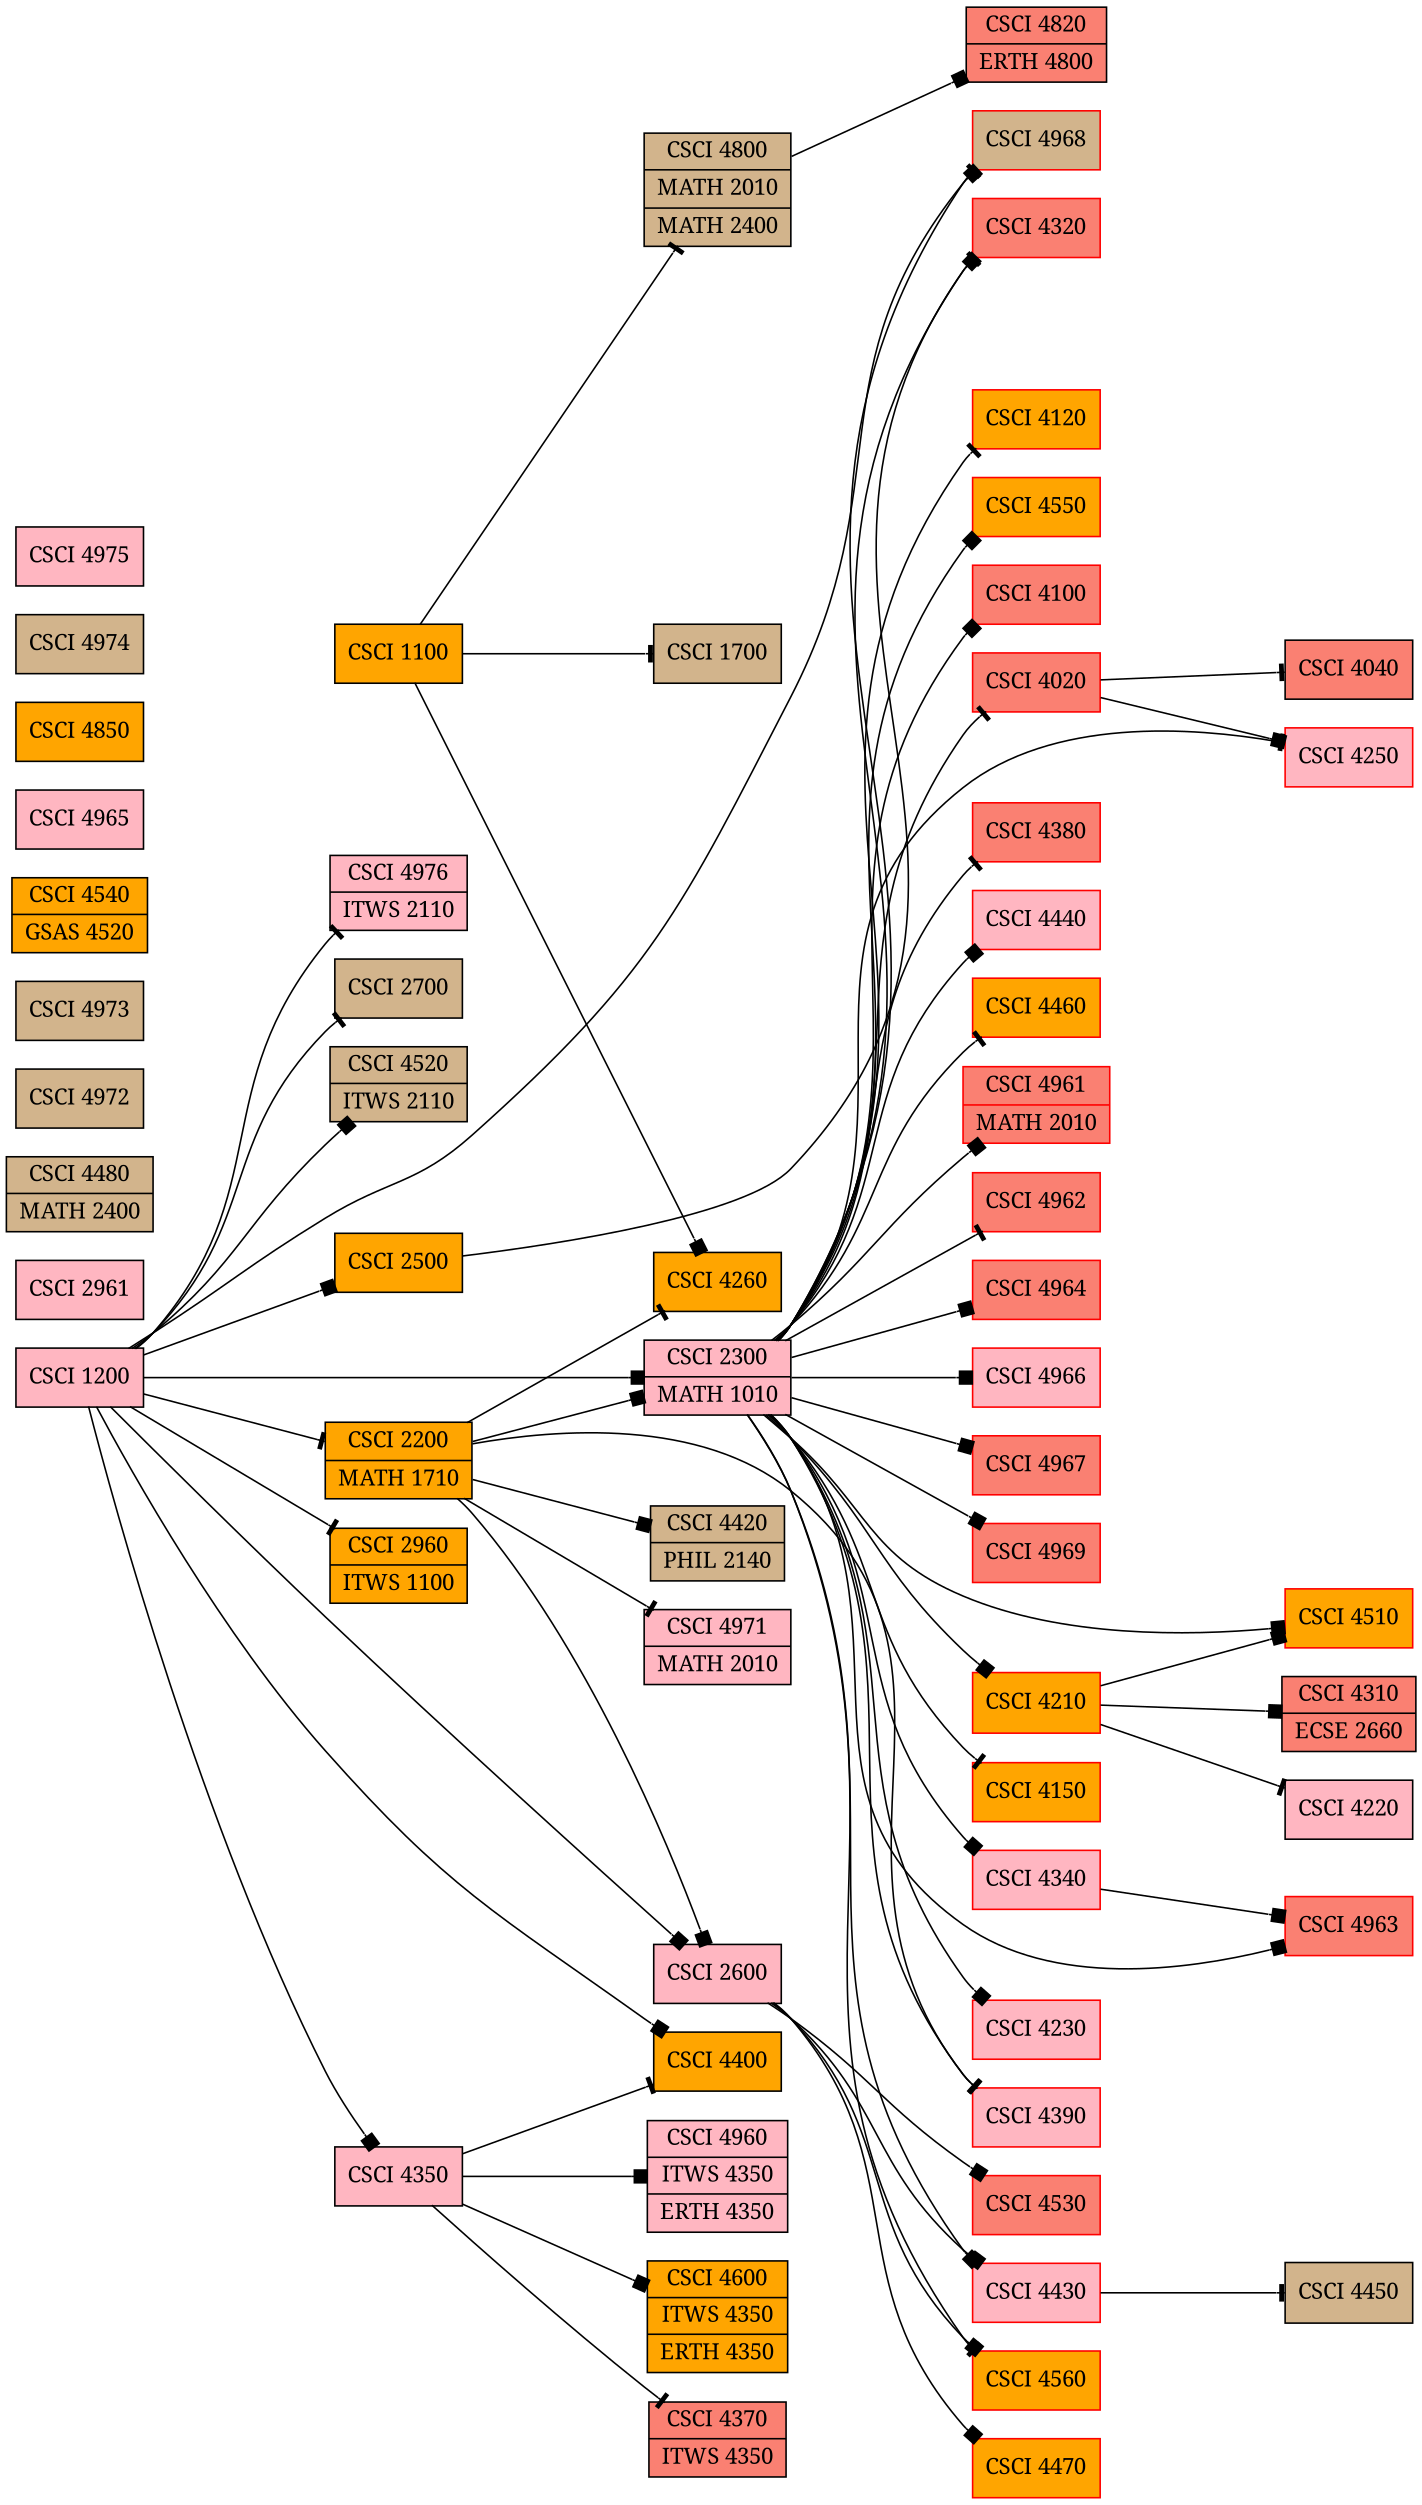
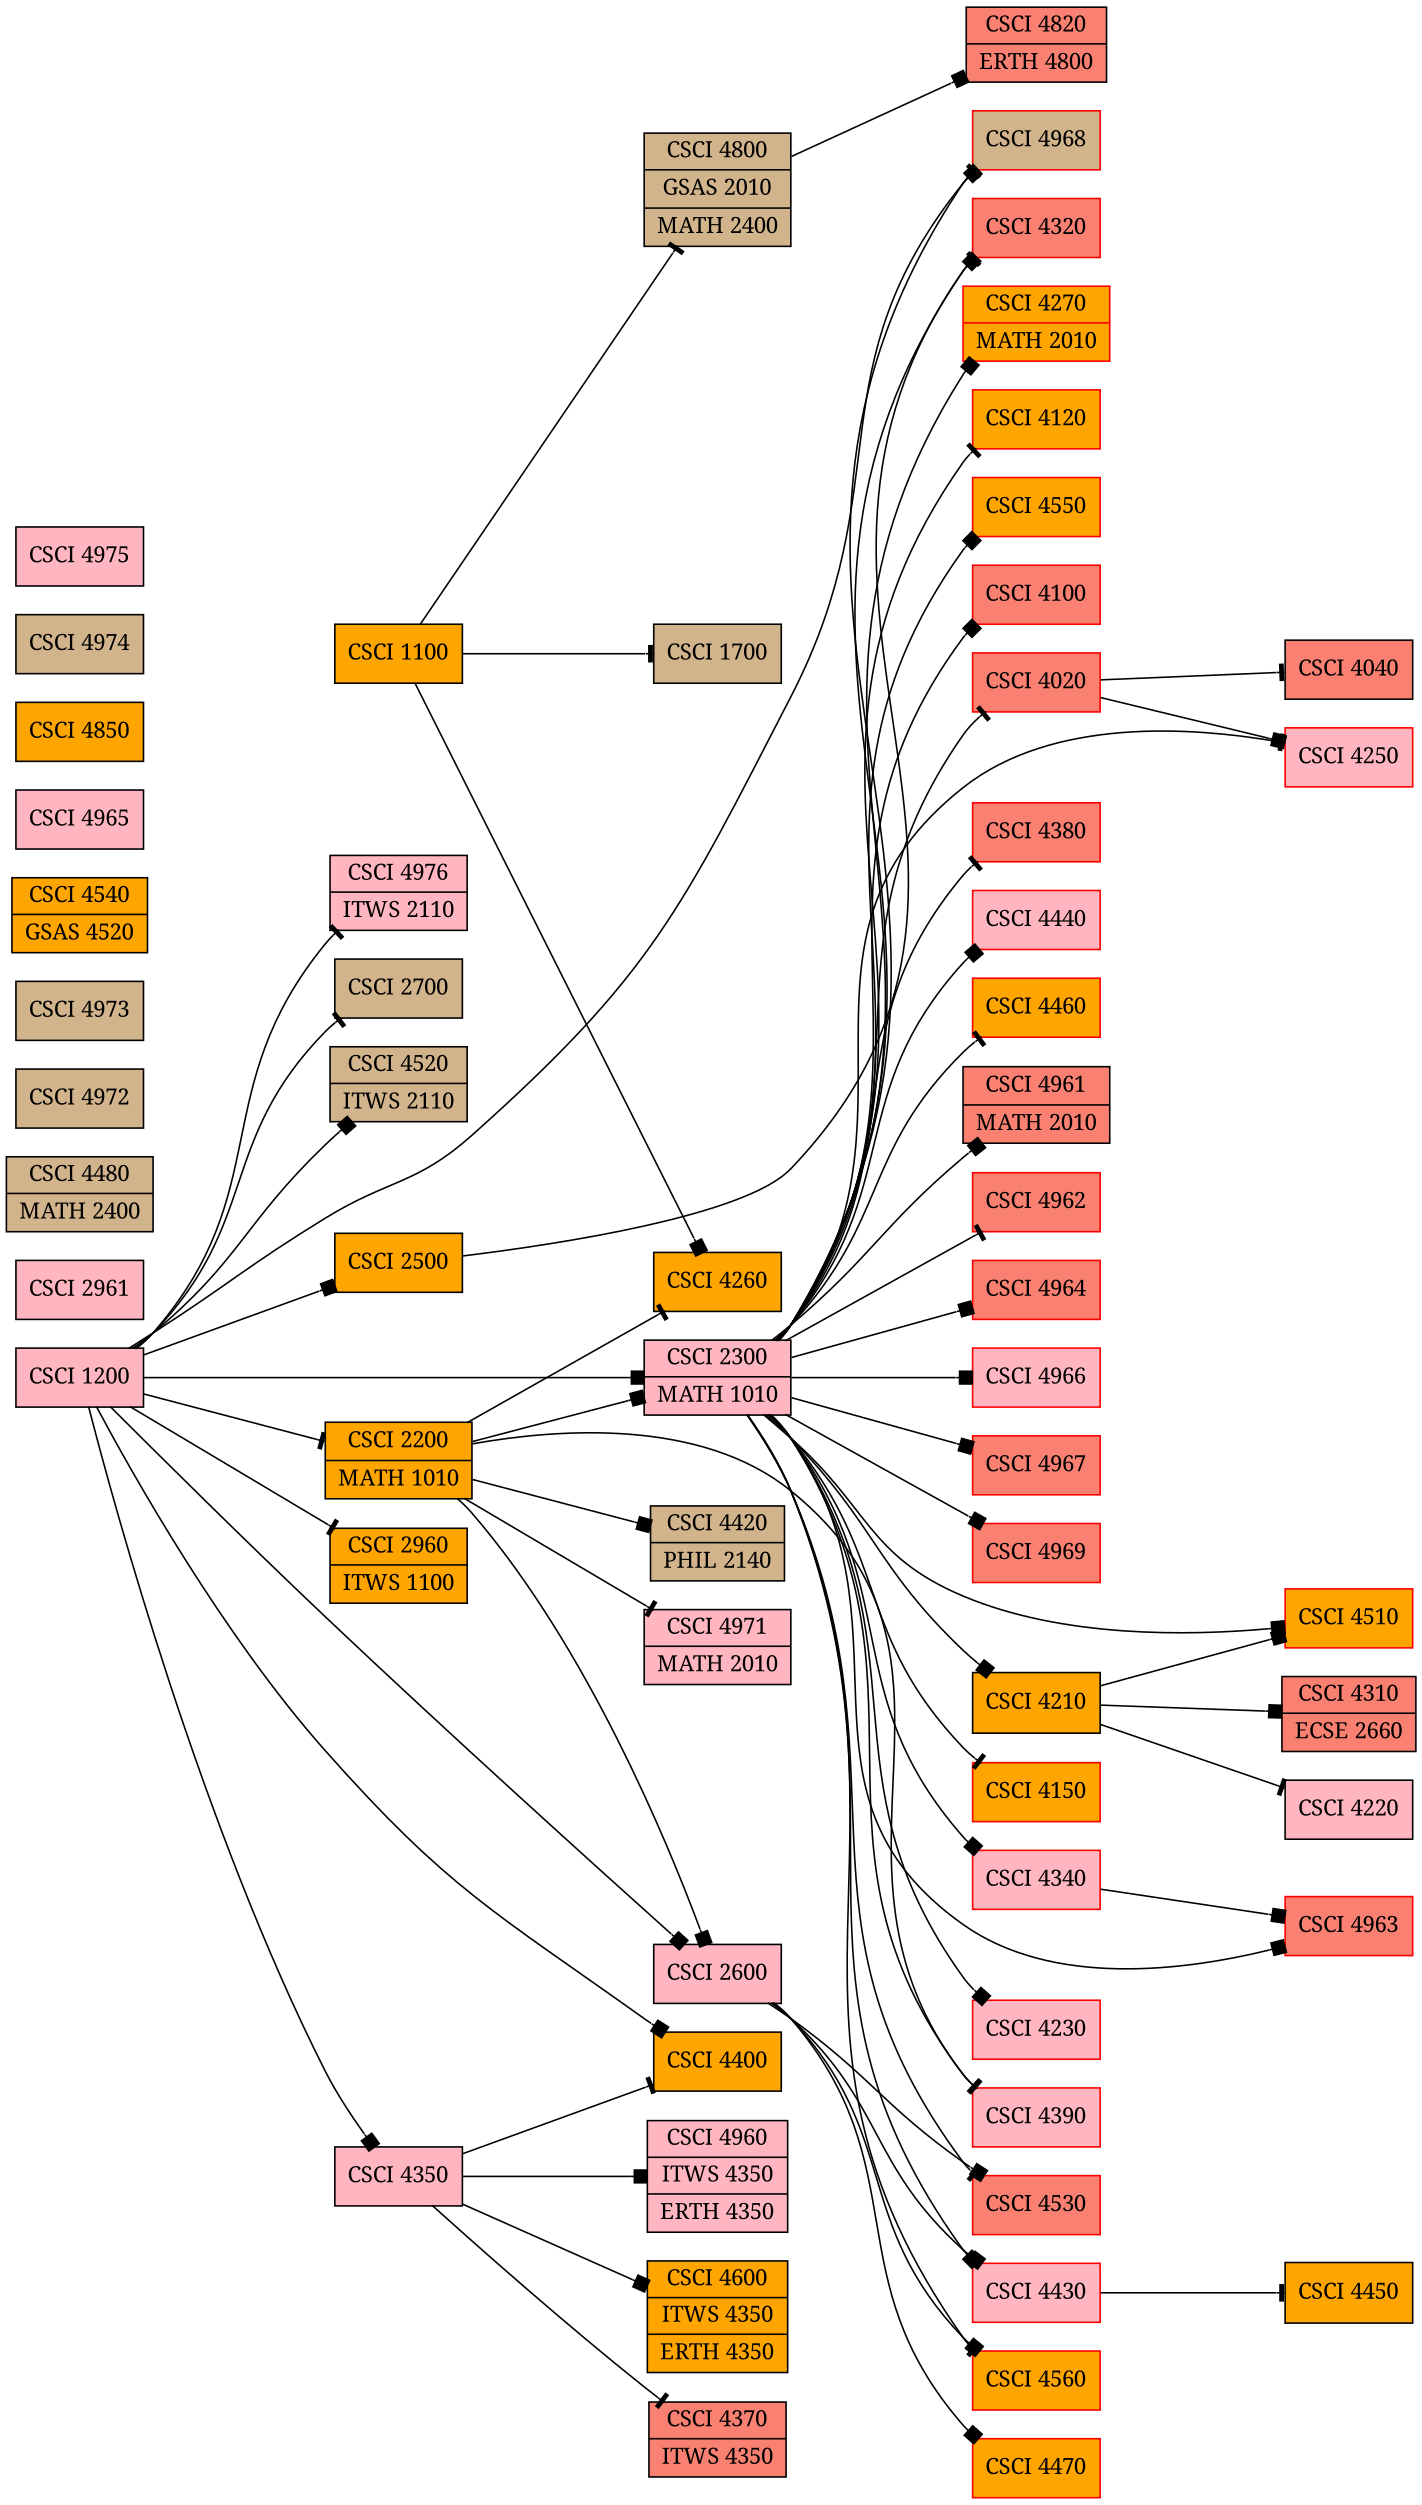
(718, 188) -> (718, 188)
none -> (1036, 324)
(1036, 1105) -> (1036, 1105)
(399, 1479) -> (399, 1479)
(1036, 1703) -> (1036, 1703)
none -> (864, 1935)
(1349, 2293) -> (1349, 2293)
